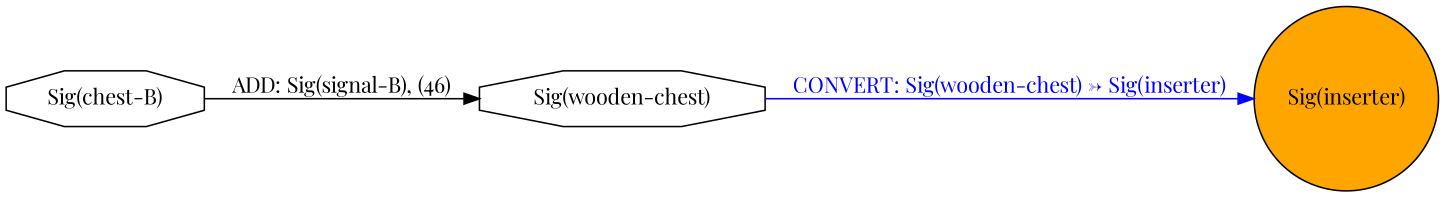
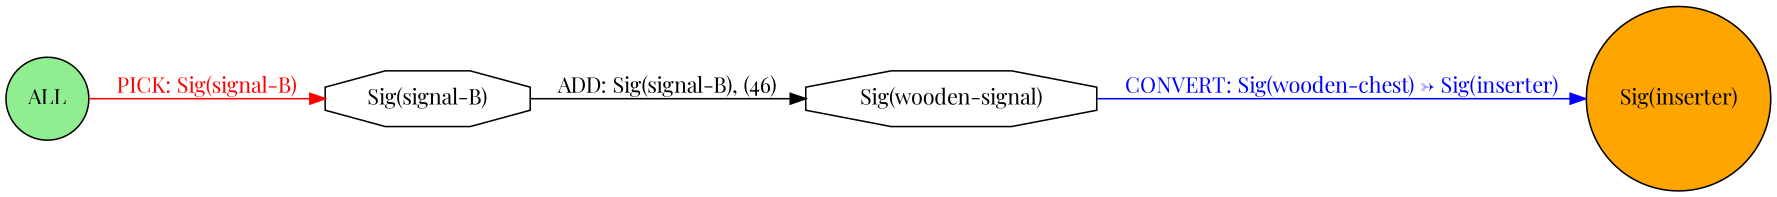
none -> (47, 99)
(105, 99) -> (428, 99)
(622, 99) -> (951, 99)
